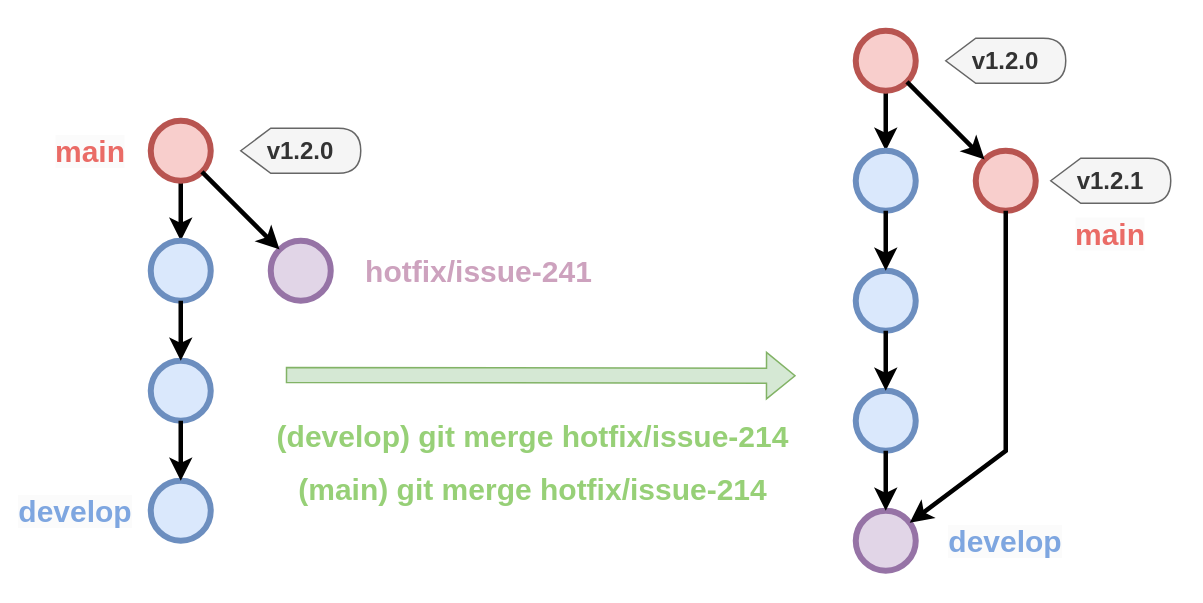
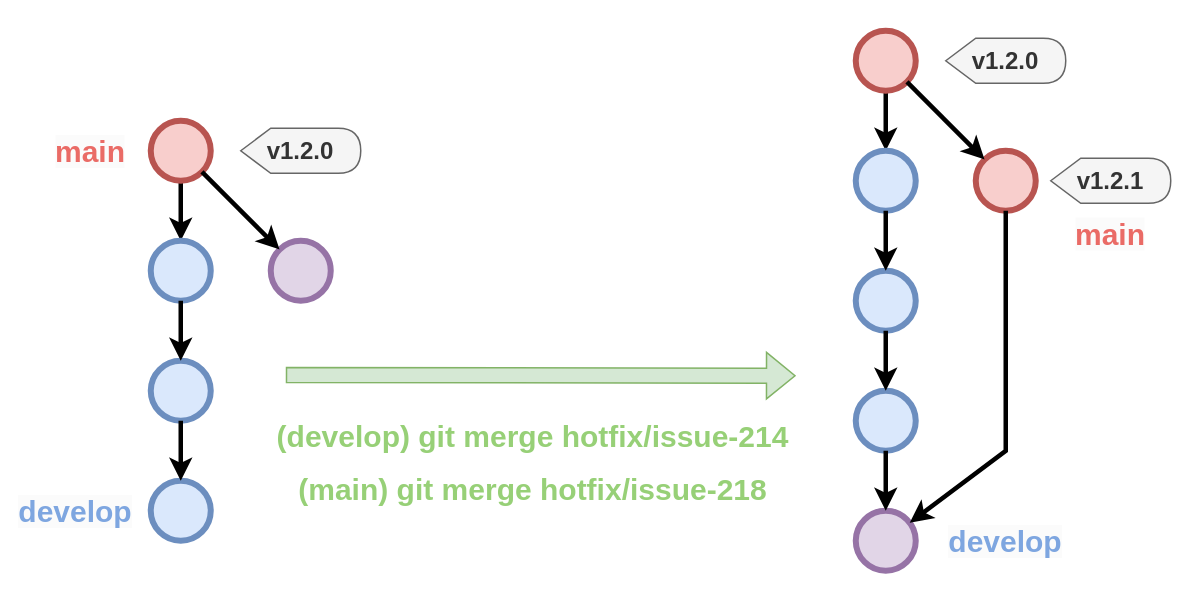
(479, 271) -> none
(533, 488) -> (533, 488)
